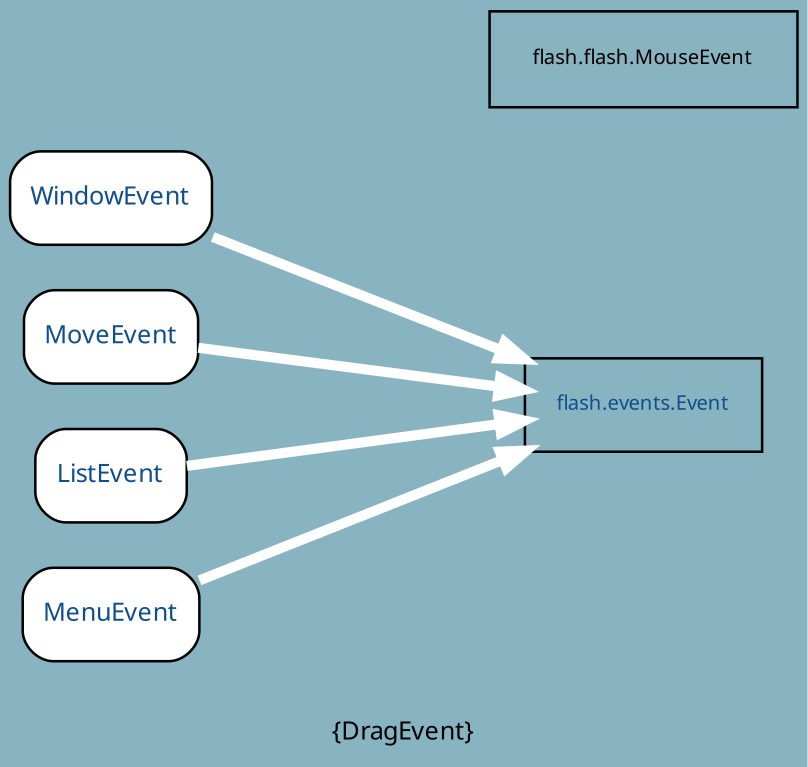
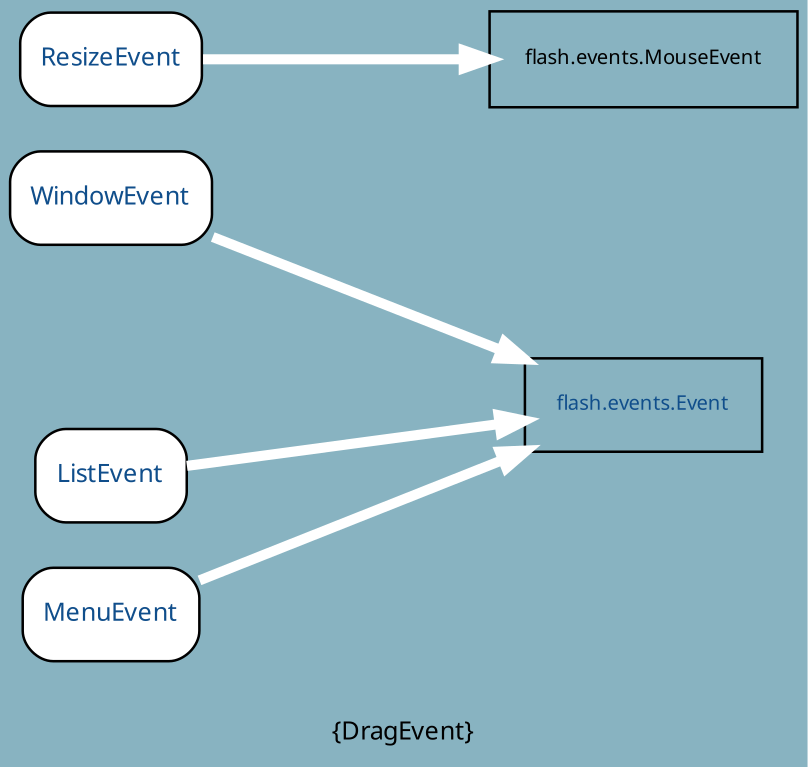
none -> (111, 59)
(644, 59) -> (644, 59)
(111, 337) -> none
